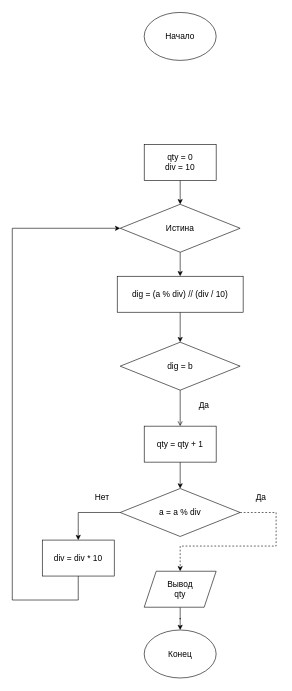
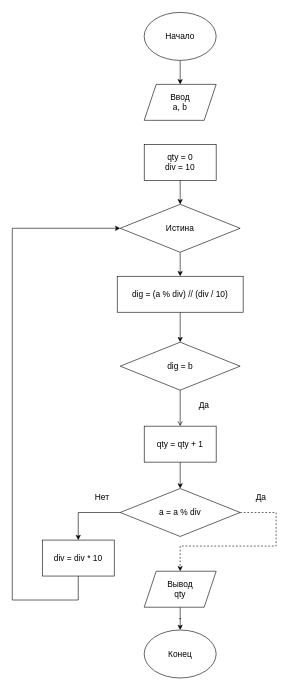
none -> (180, 78)
none -> (180, 102)
